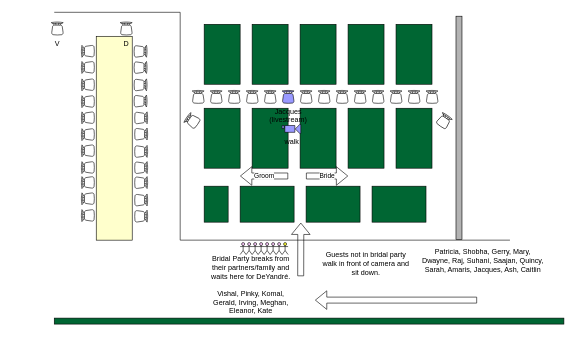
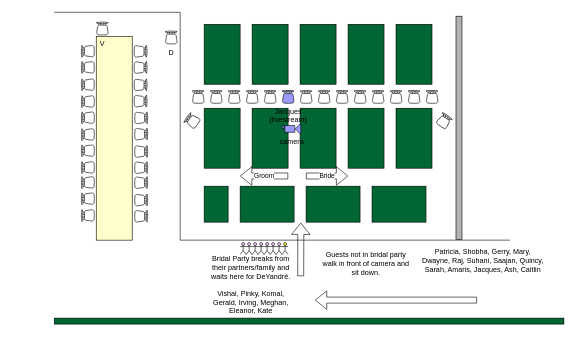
(57, 29) -> (102, 29)
(126, 29) -> (171, 38)
(292, 142) -> (292, 142)
